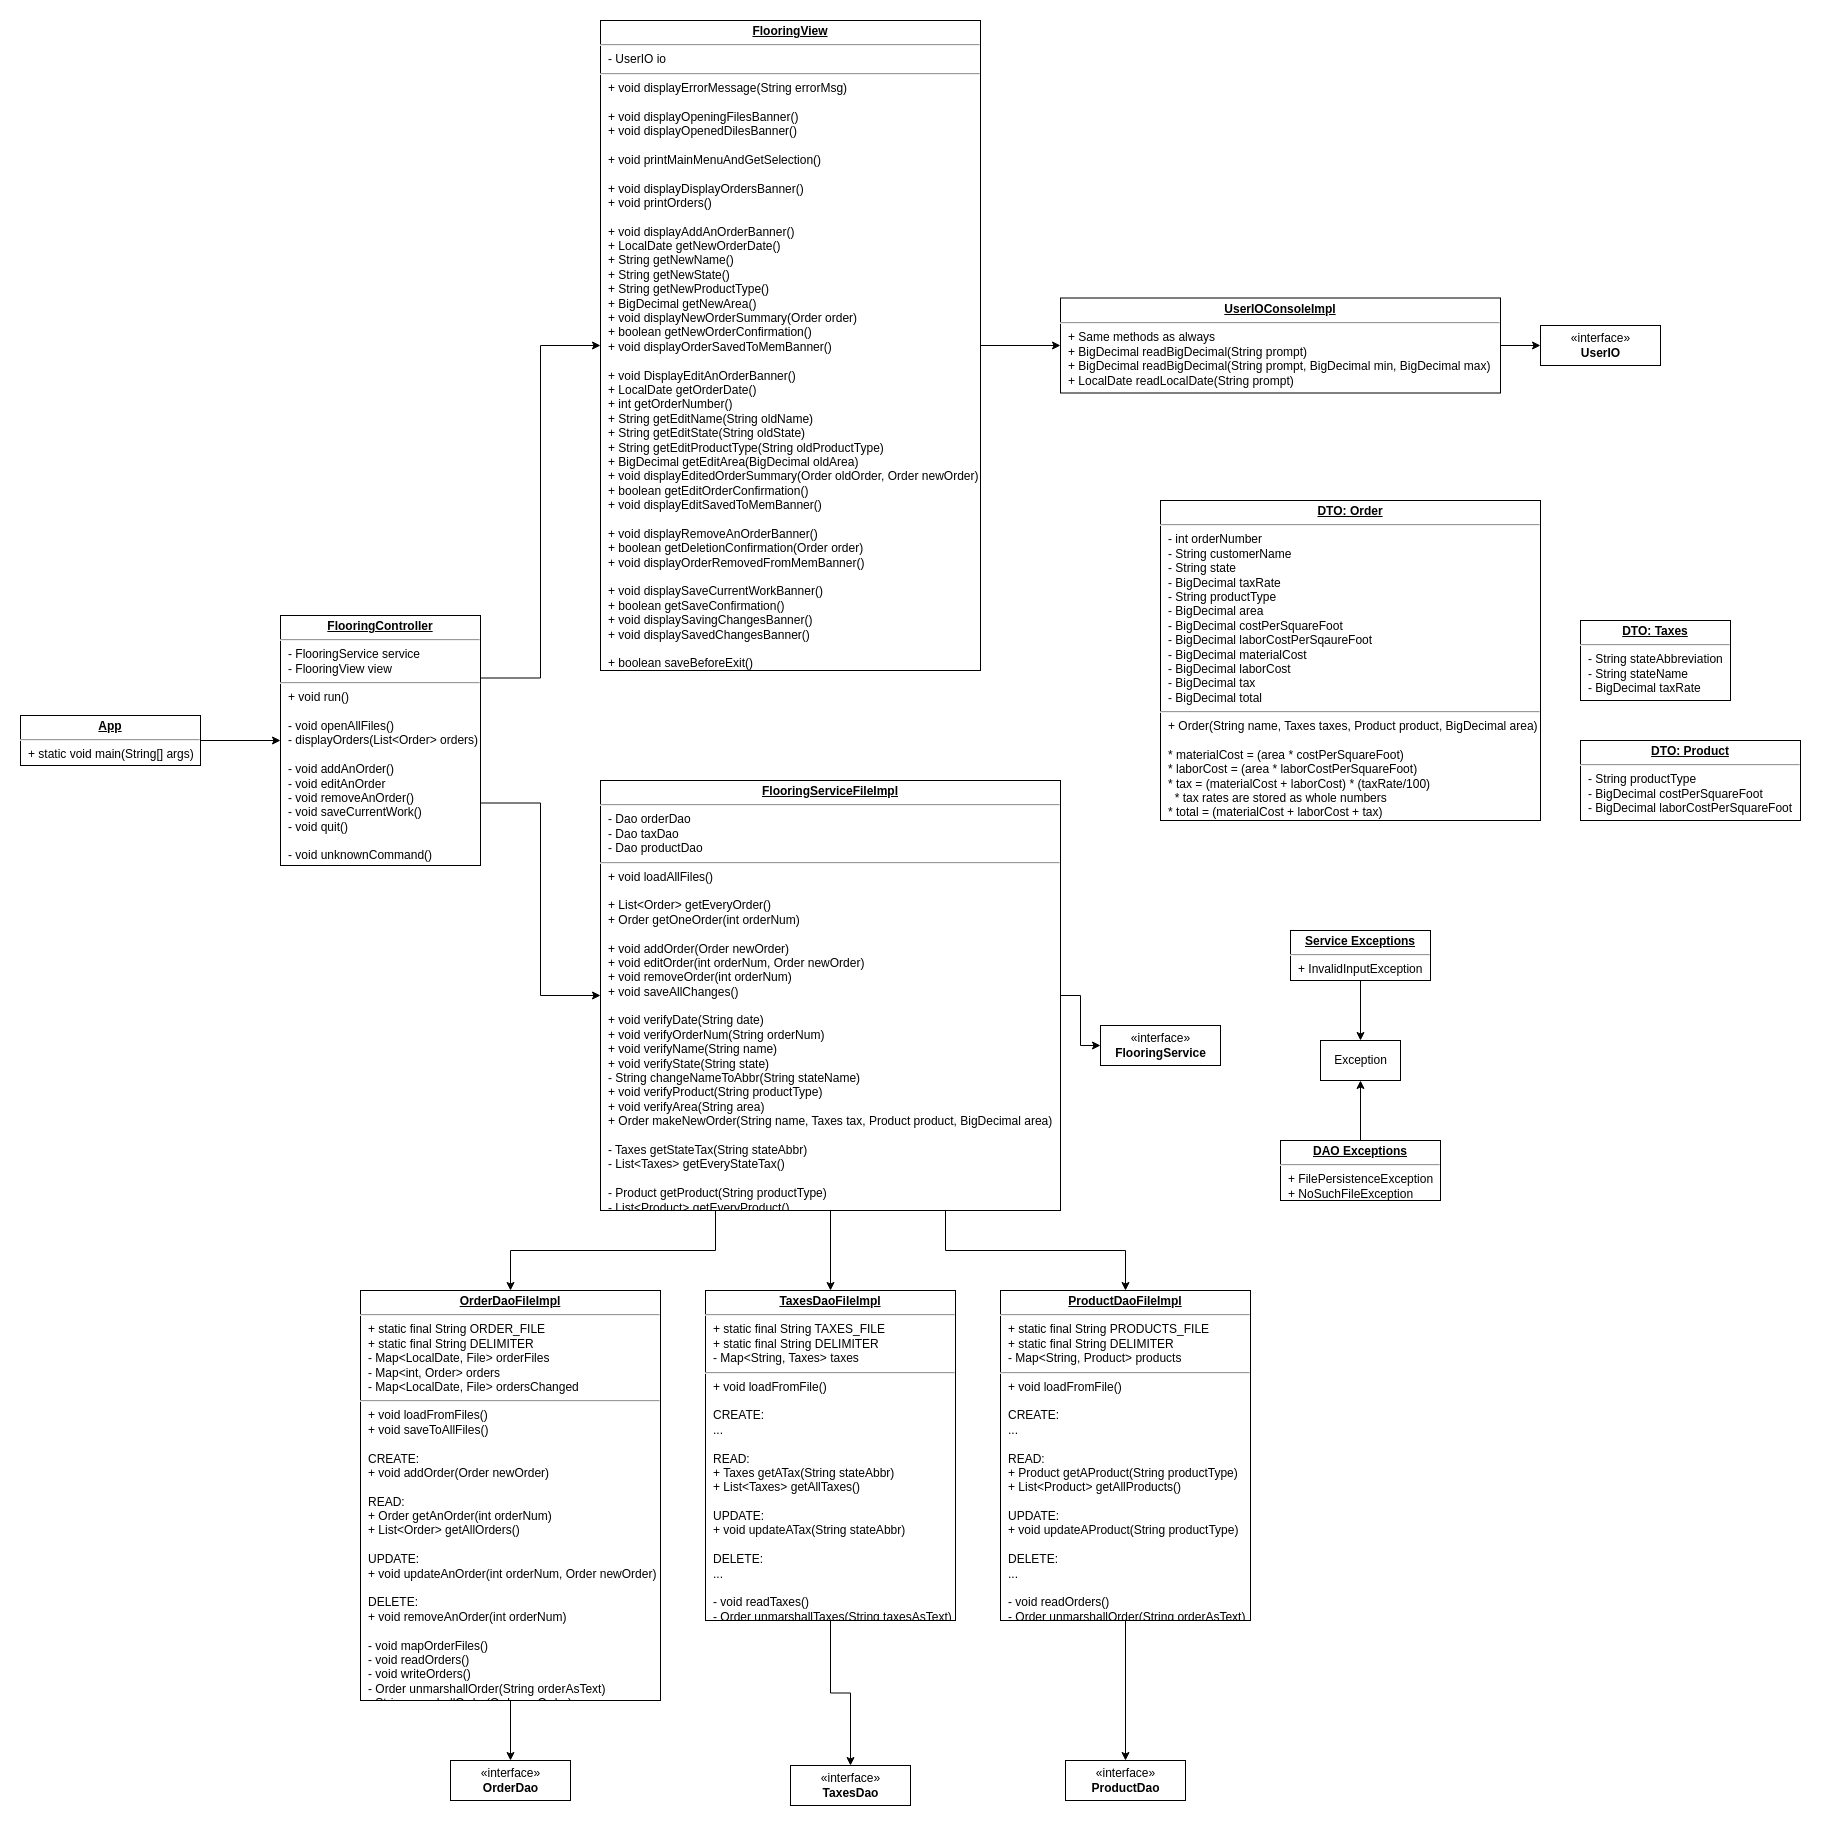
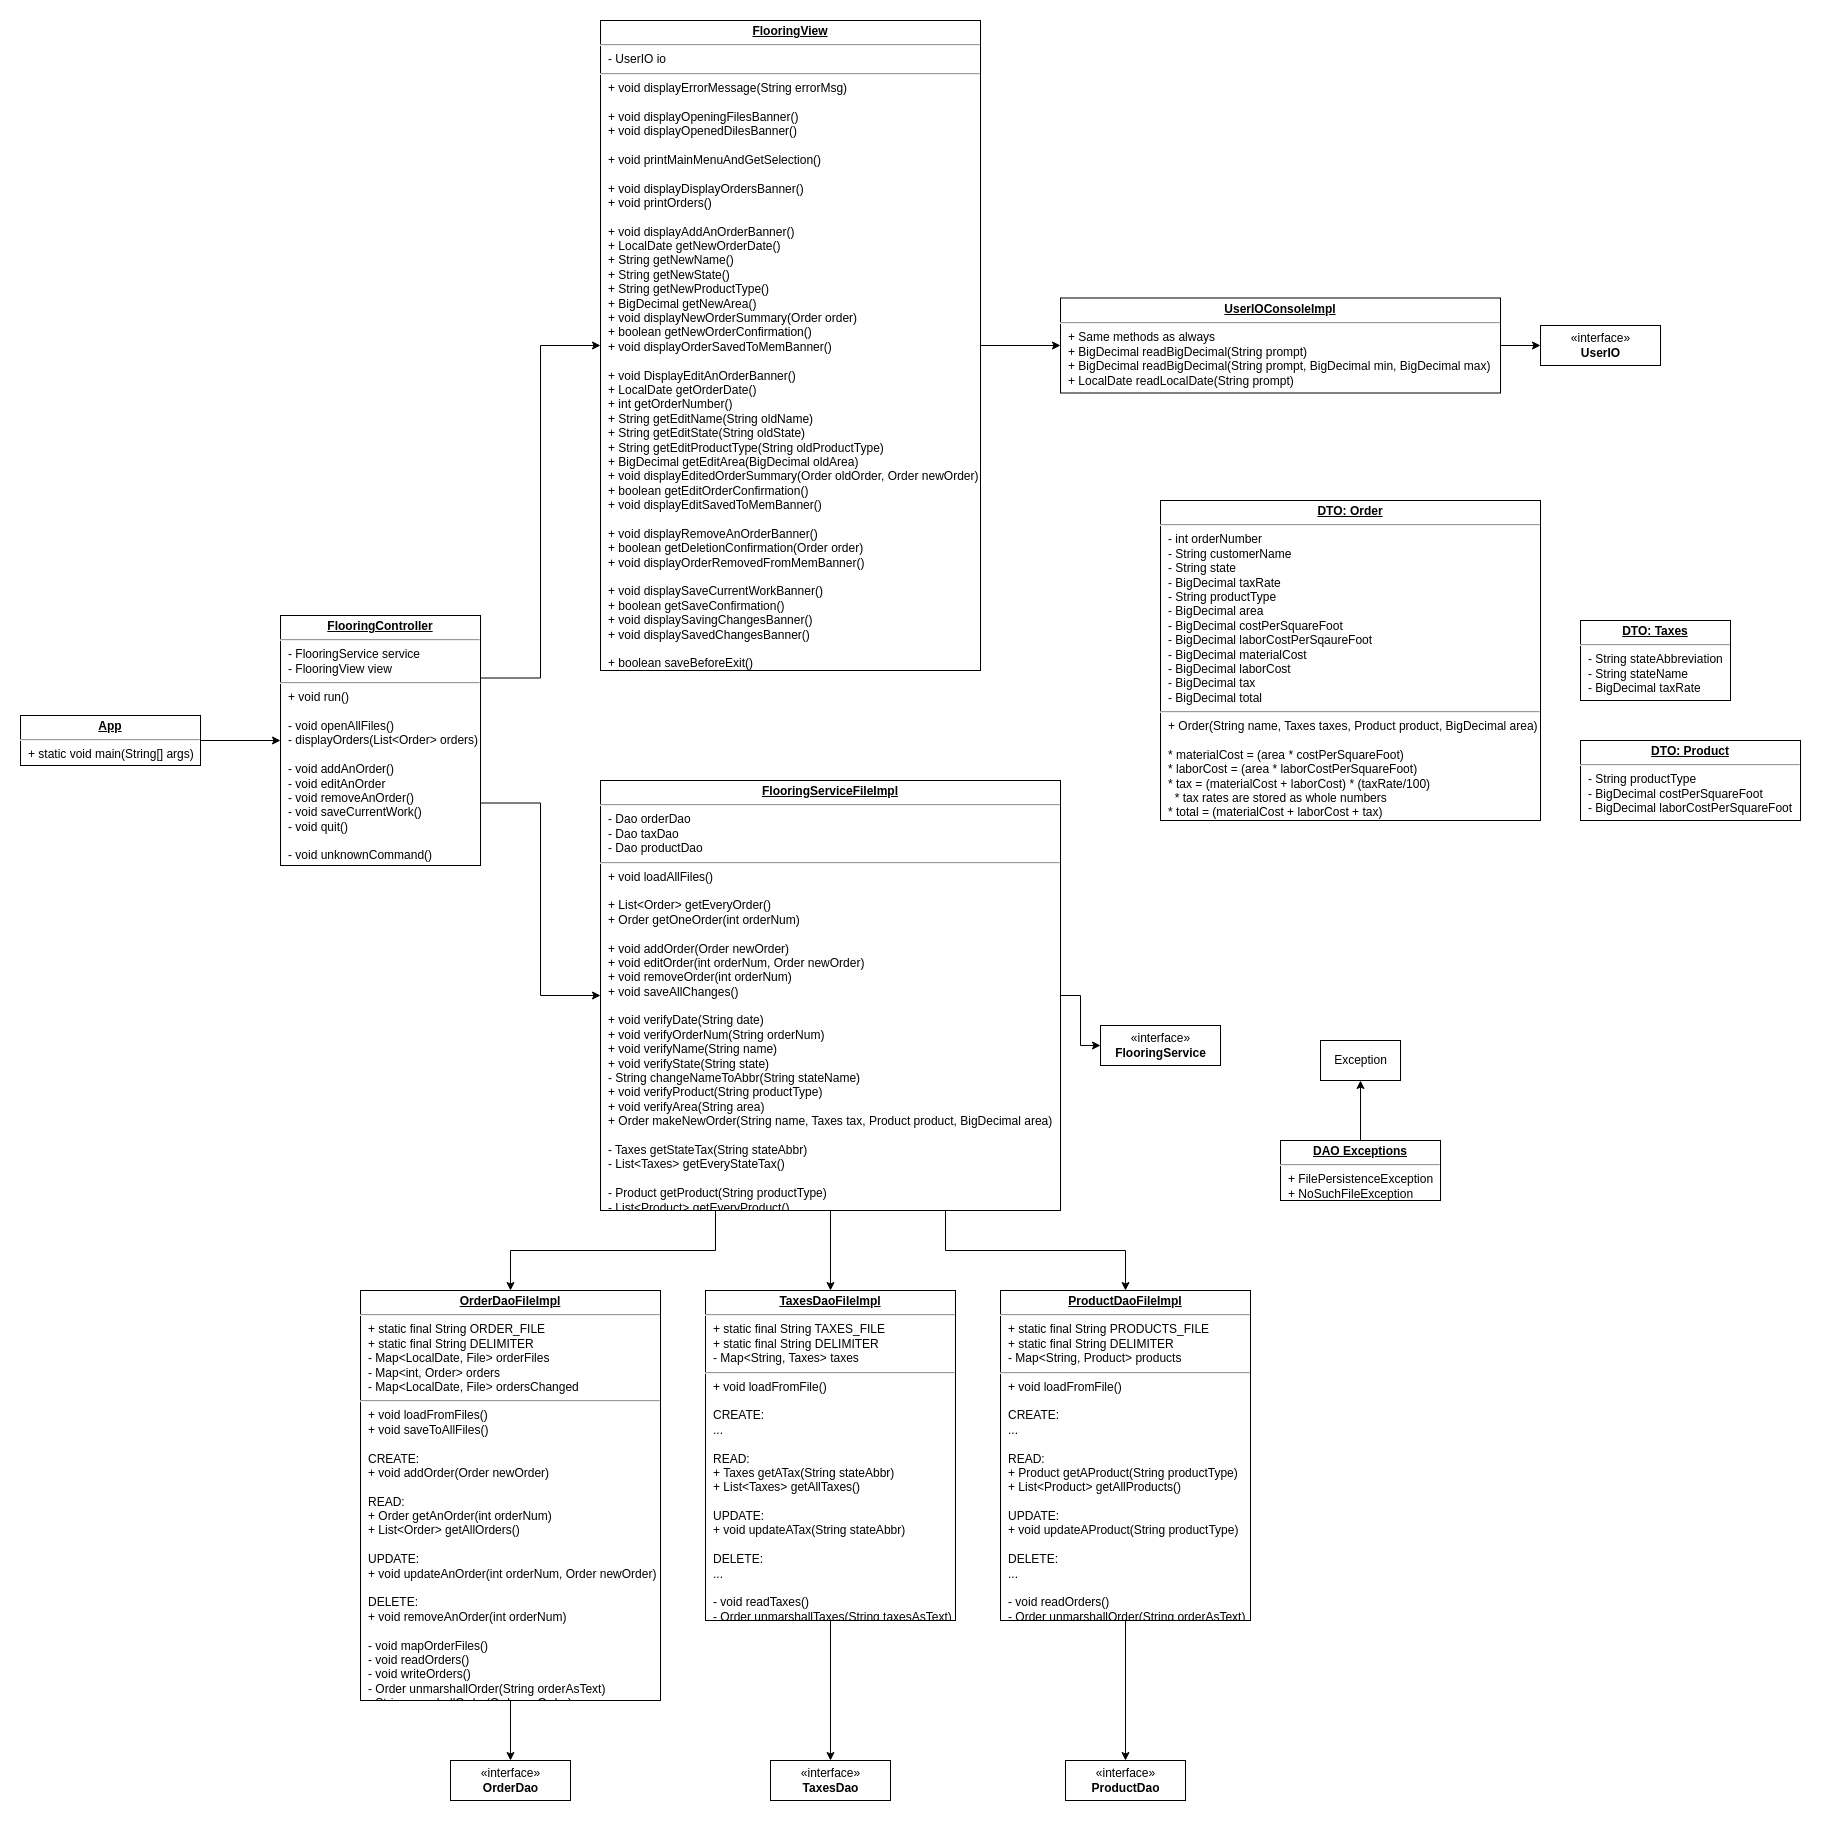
(1361, 956) -> none
(1361, 1007) -> none
(851, 1786) -> (831, 1781)
